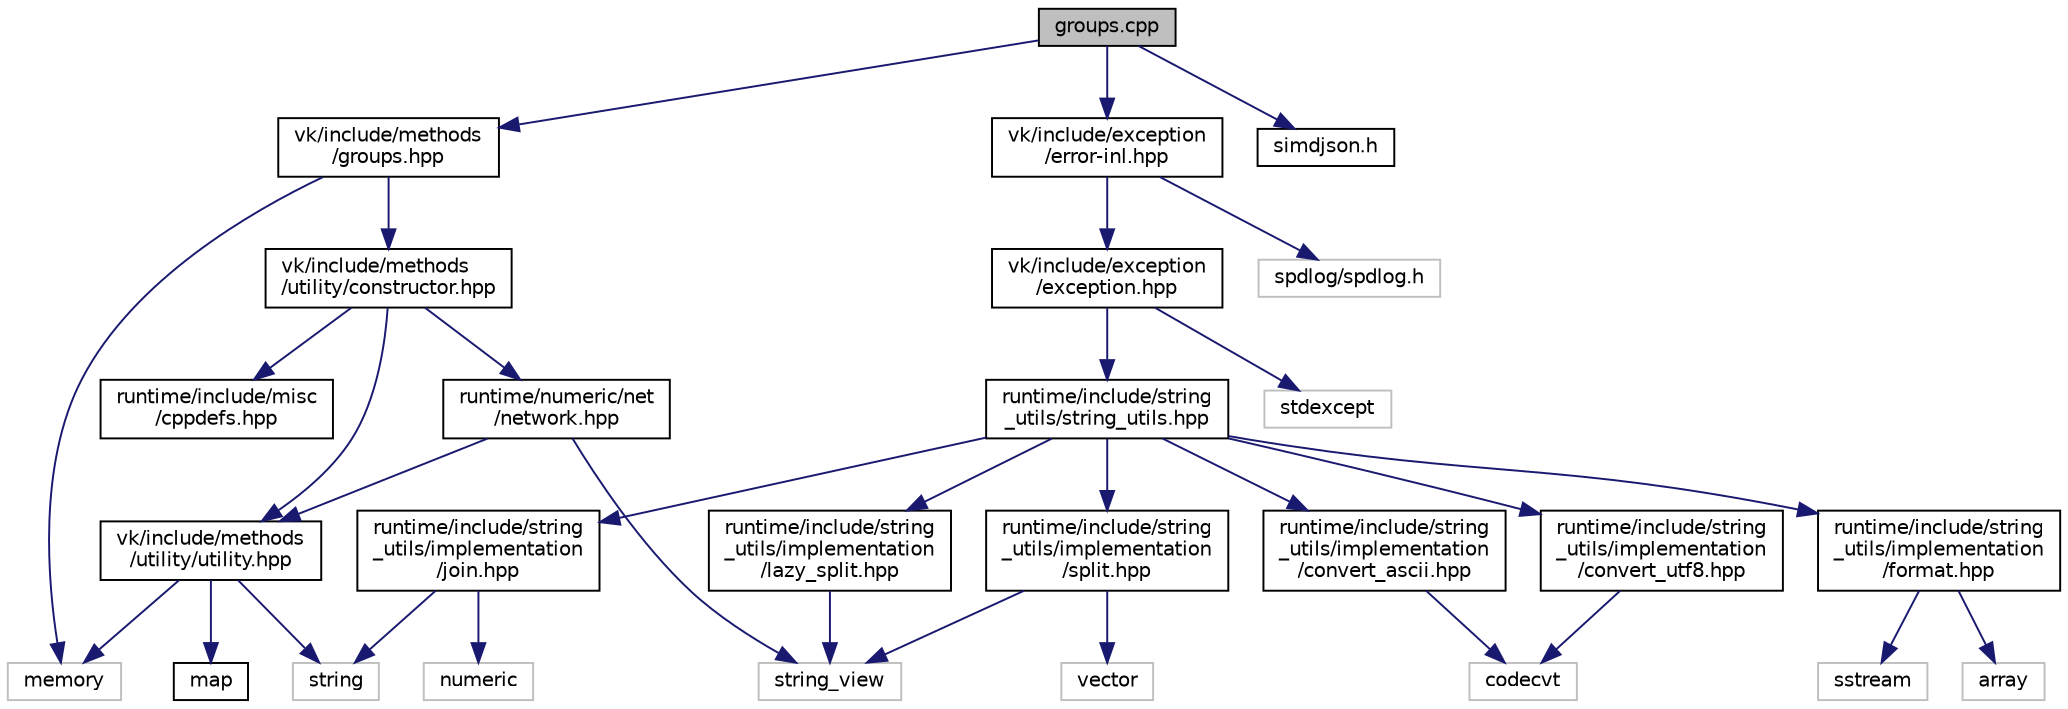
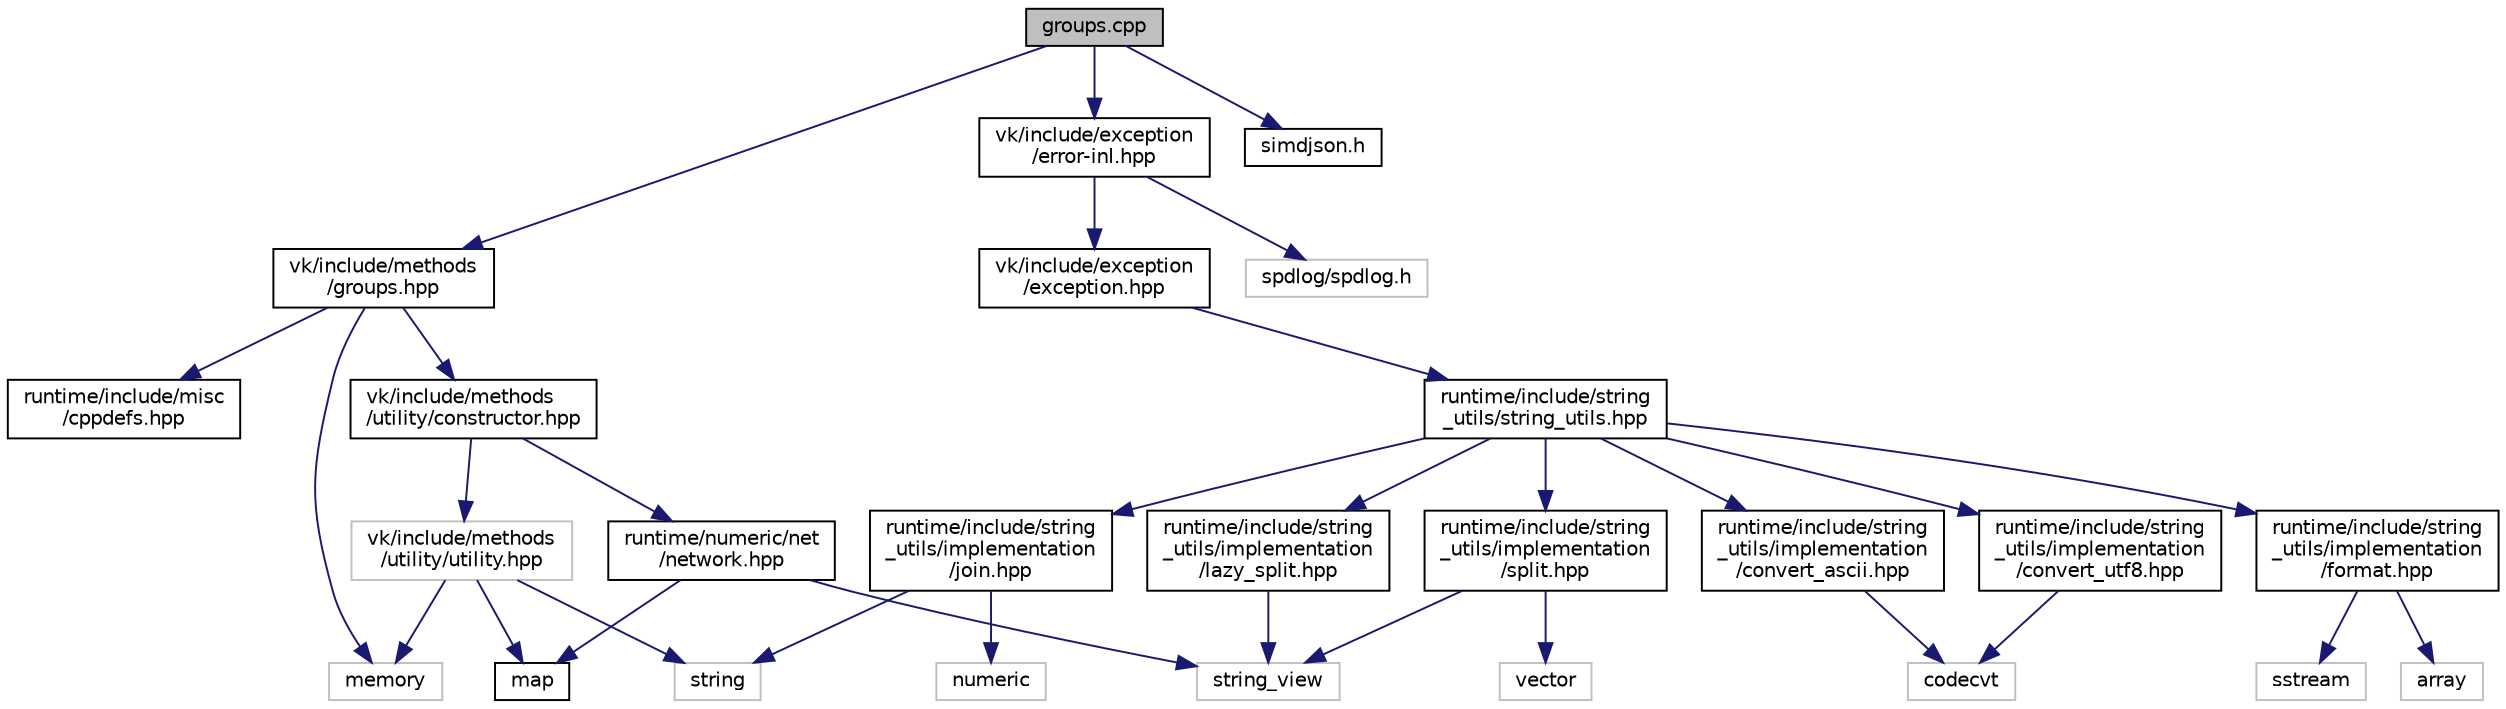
(311, 338) -> (263, 339)
(1328, 409) -> none
(393, 476) -> (627, 616)
(211, 551) -> (462, 551)
